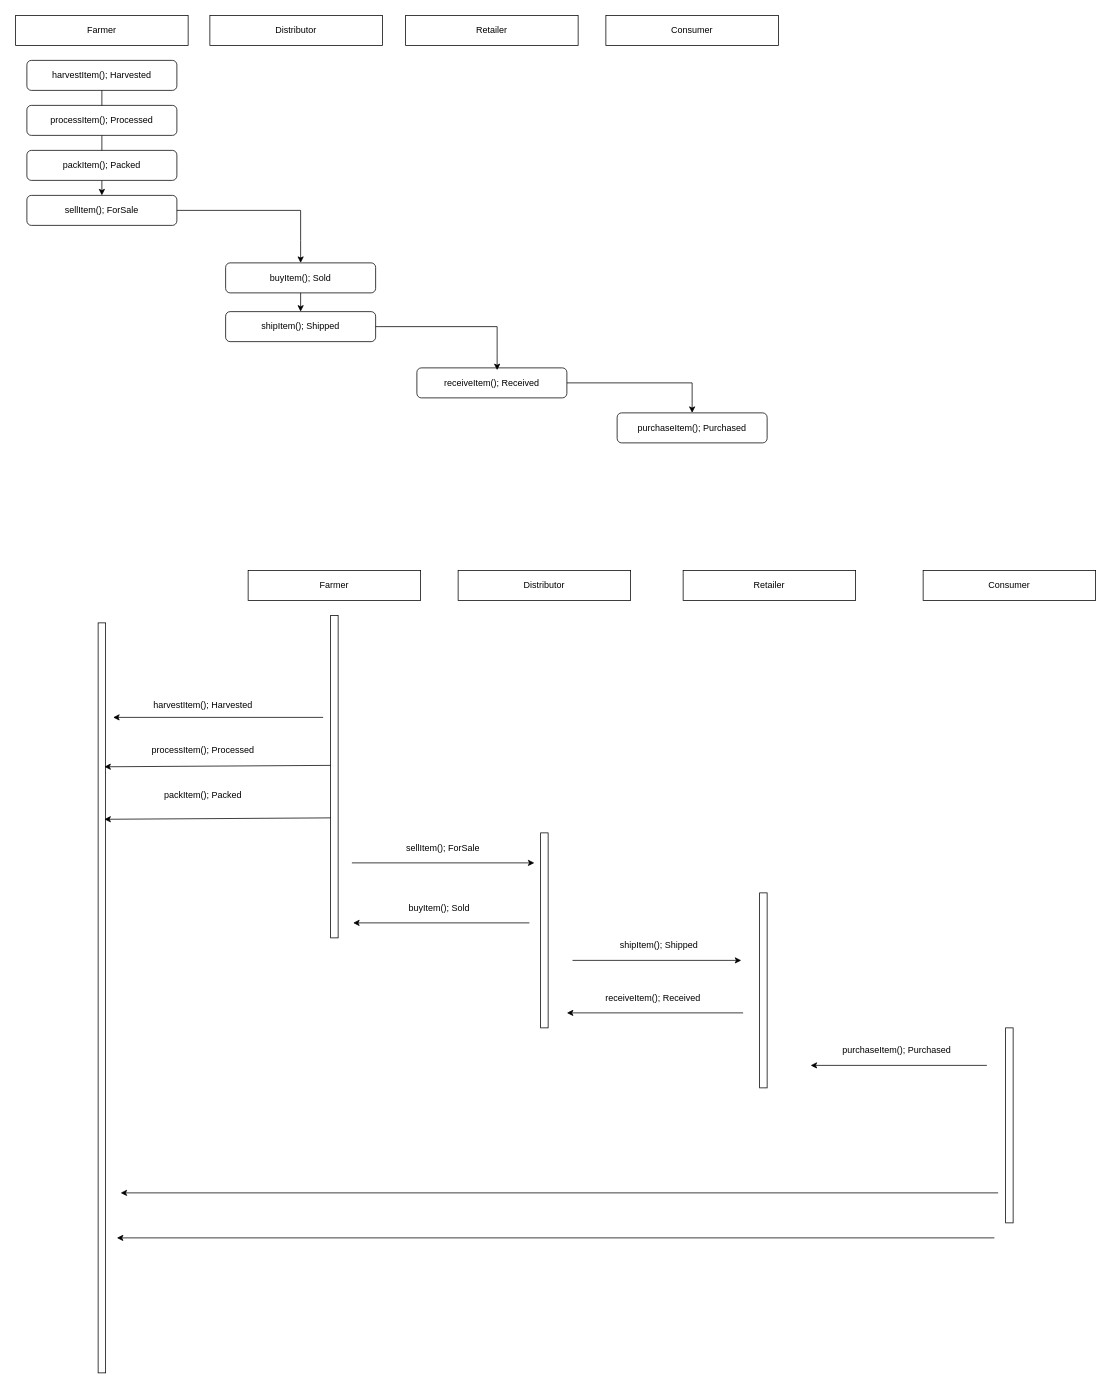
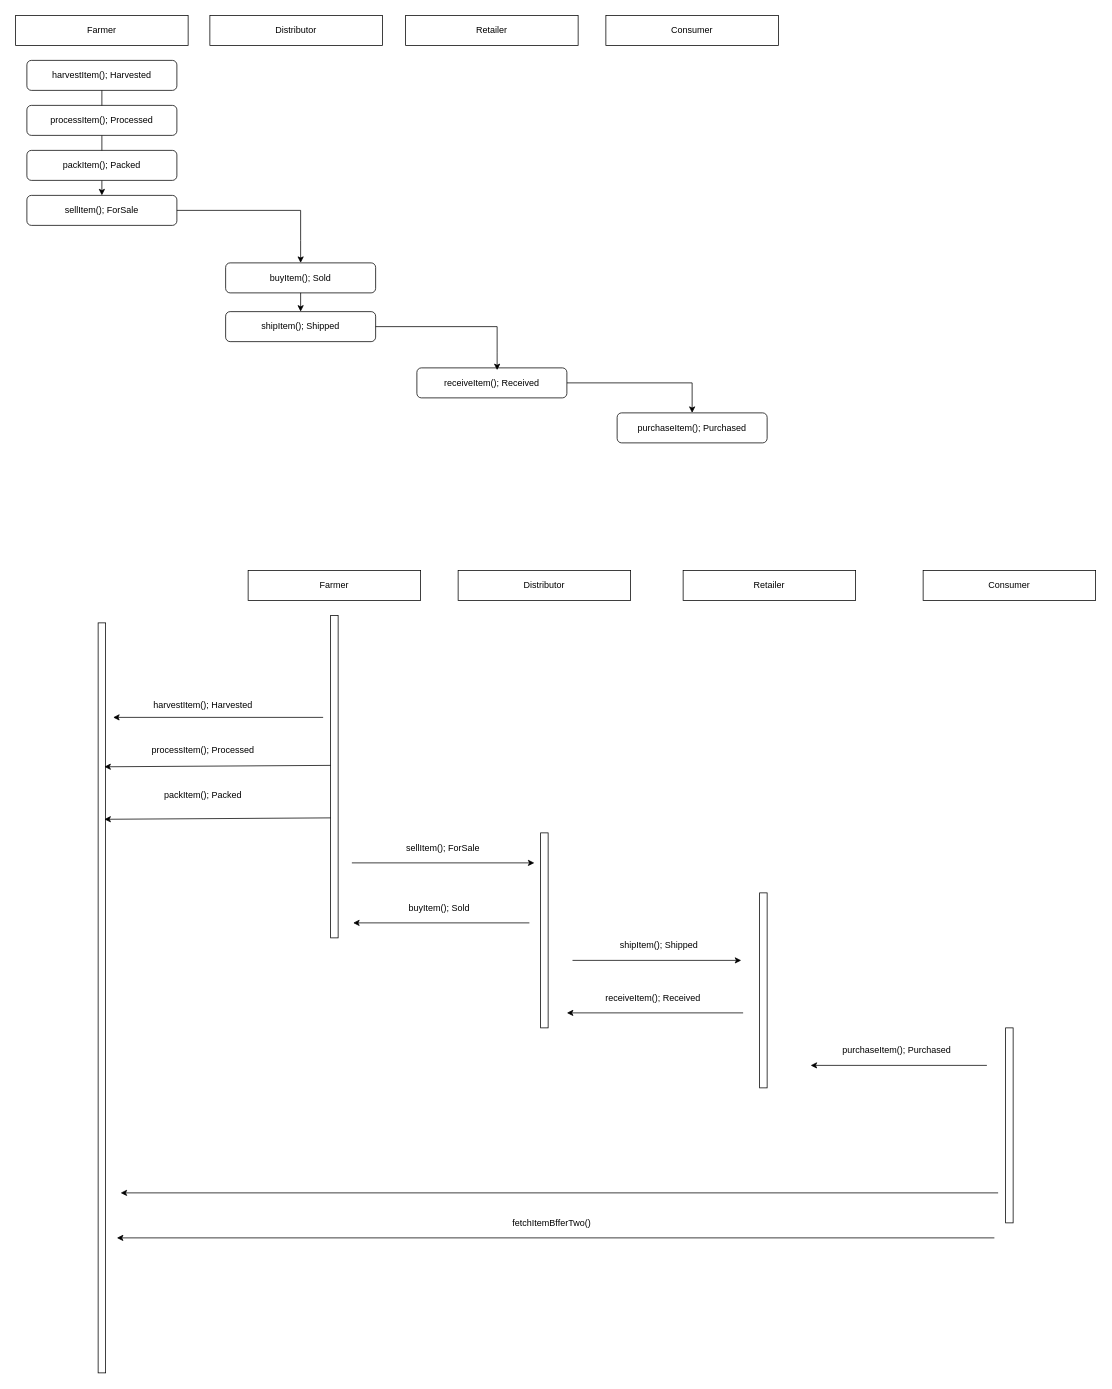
none -> (552, 1223)
